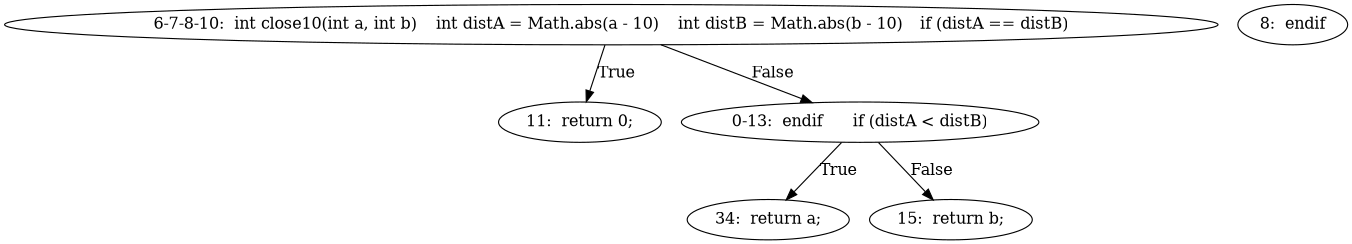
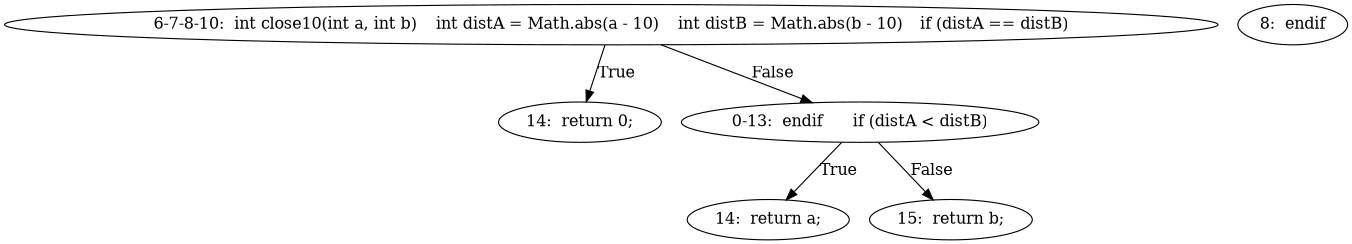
(580, 122) -> (580, 122)
(768, 220) -> (768, 220)
